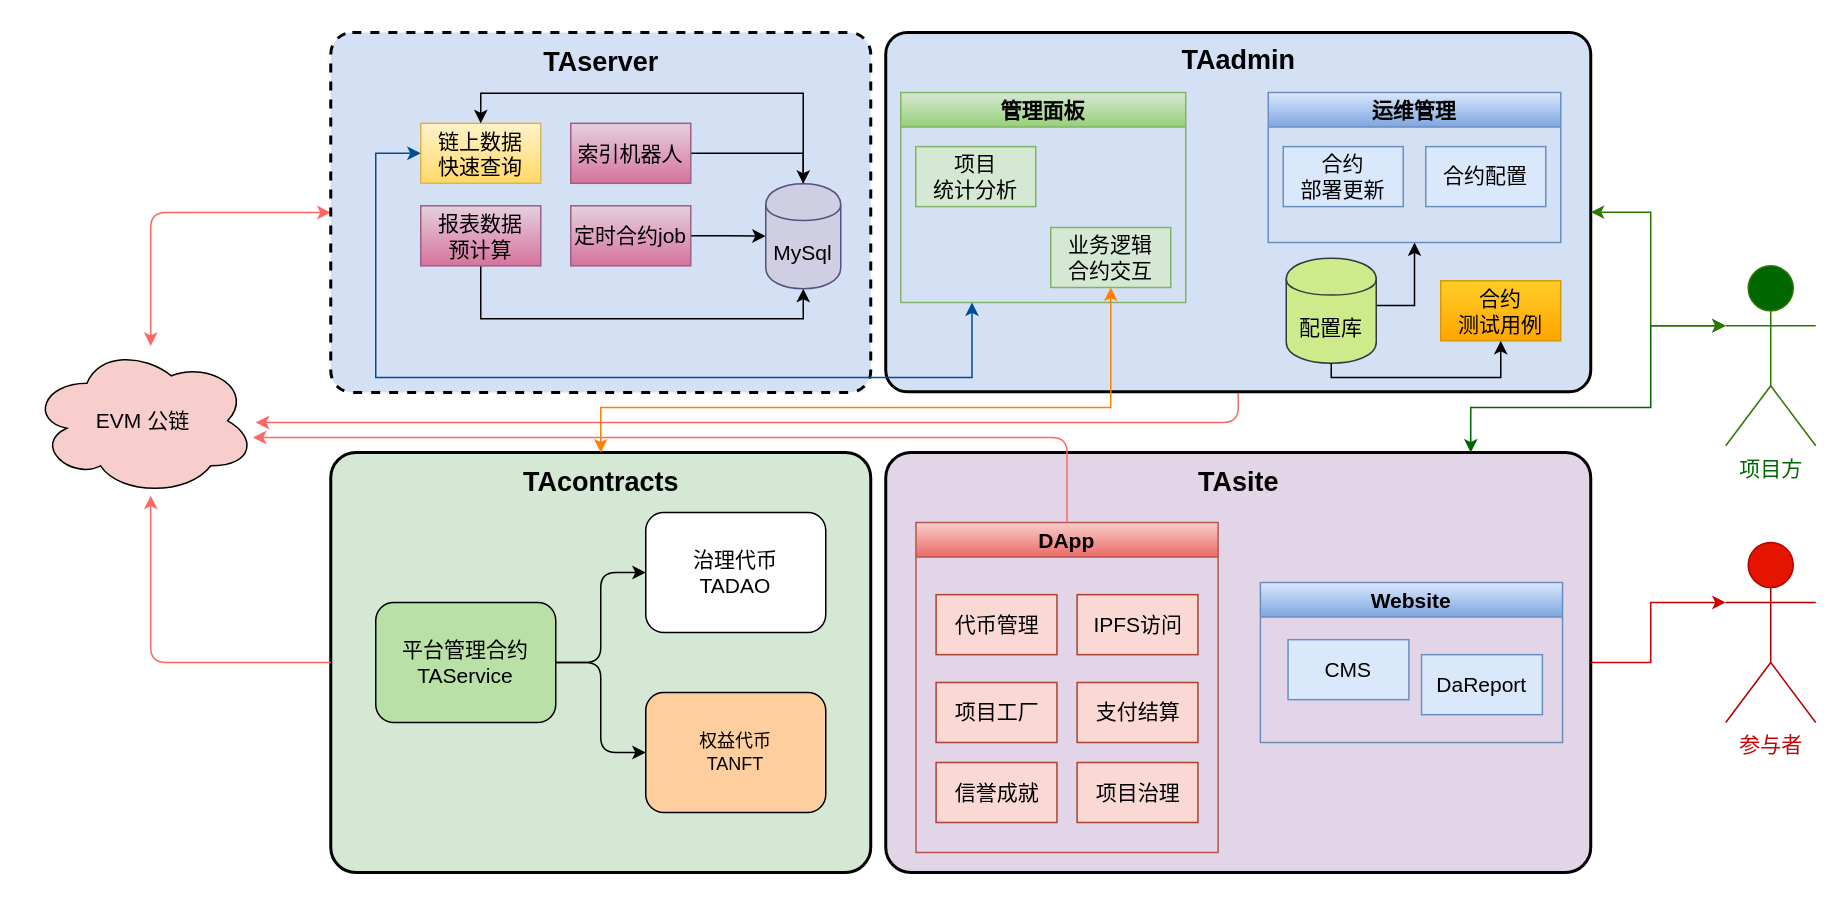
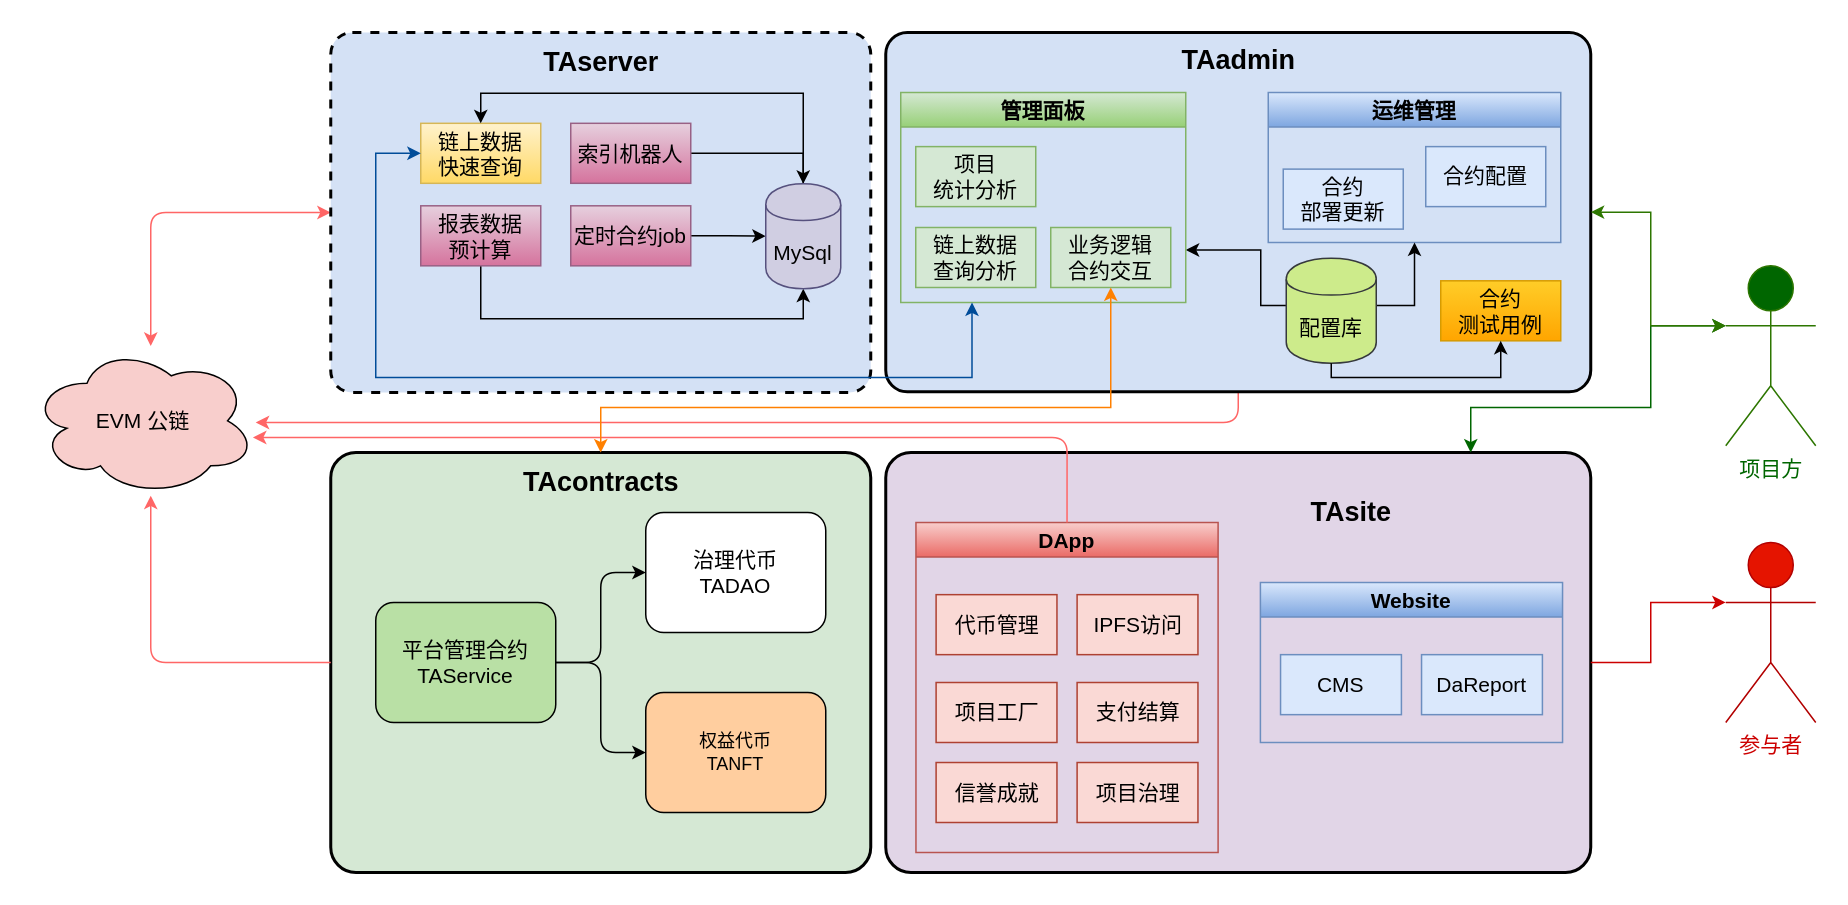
(1343, 176) -> (1343, 199)
none -> (976, 257)
none -> (1261, 258)
(1238, 482) -> (1351, 512)
(1348, 669) -> (1341, 684)
